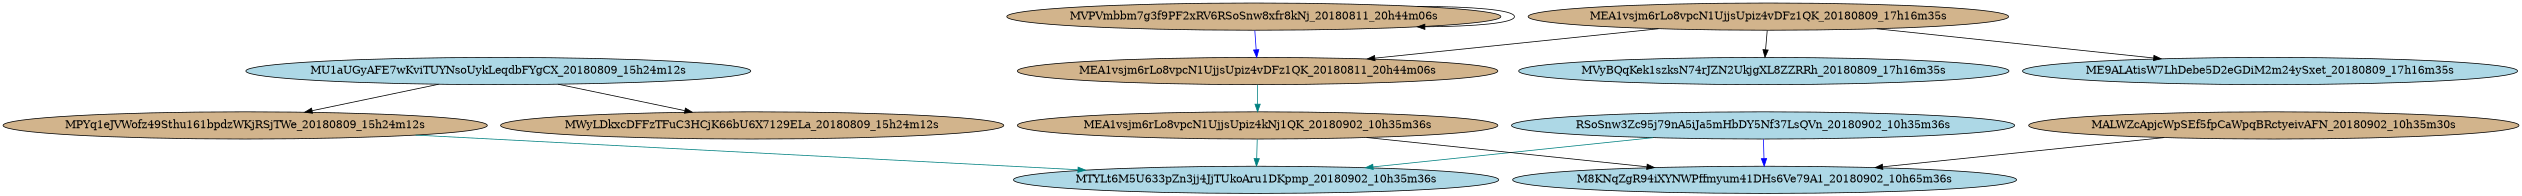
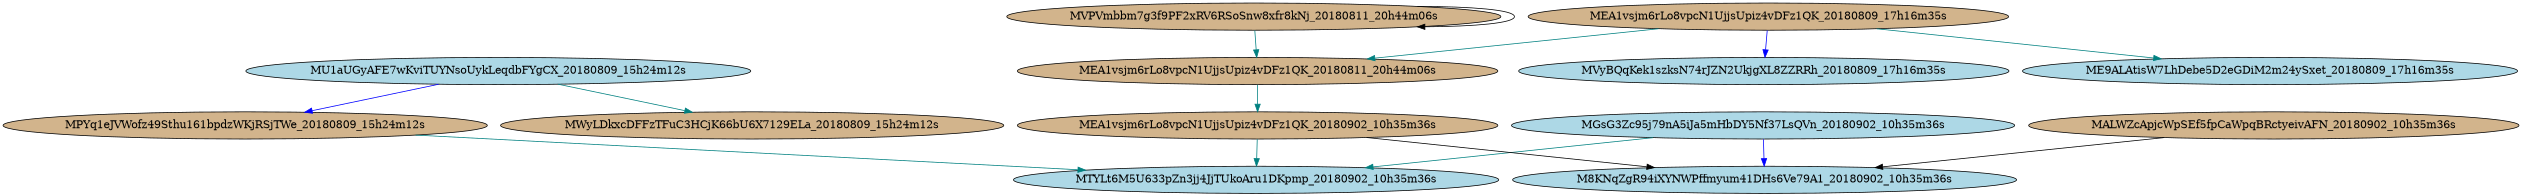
(1255, 40) -> (1255, 40)
(1766, 40) -> (1766, 40)
(1517, 43) -> (1517, 43)
(2015, 43) -> (2015, 43)
(375, 97) -> (375, 97)
(621, 97) -> (621, 97)
(1258, 125) -> (1258, 125)
(1763, 125) -> (1763, 125)
(2274, 125) -> (2274, 125)
(1765, 180) -> (1765, 180)
